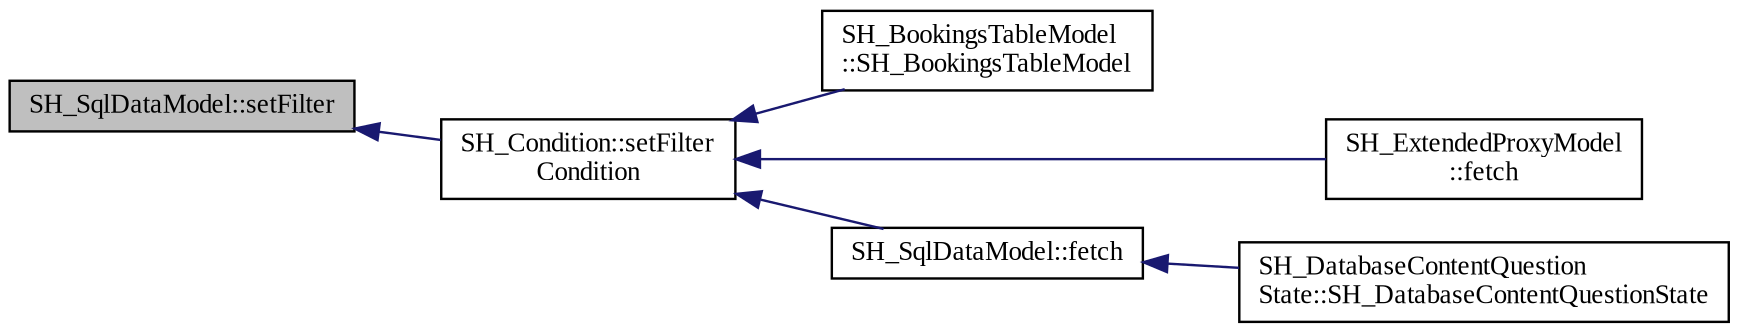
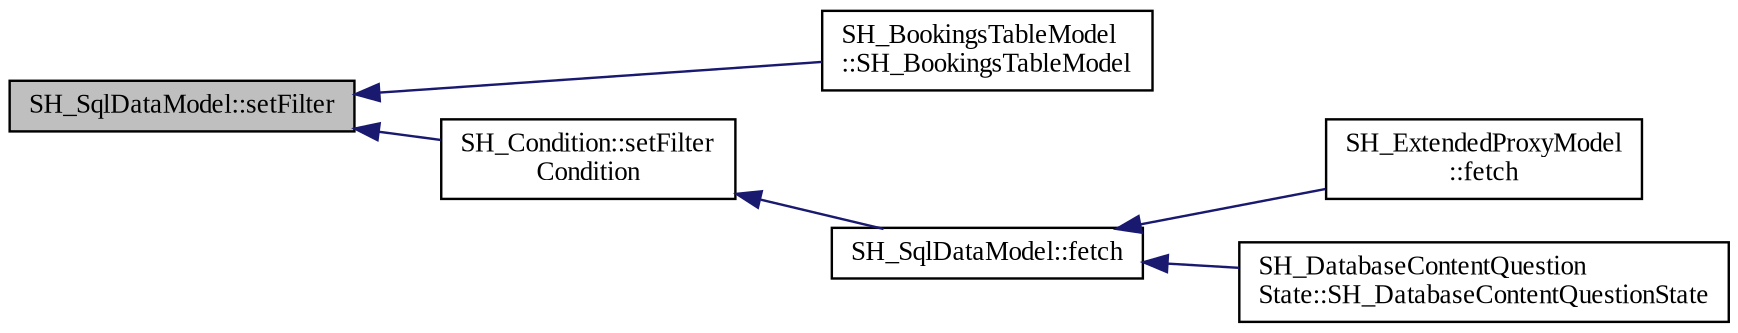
(800, 102) -> (601, 77)
(1043, 159) -> (1233, 207)
